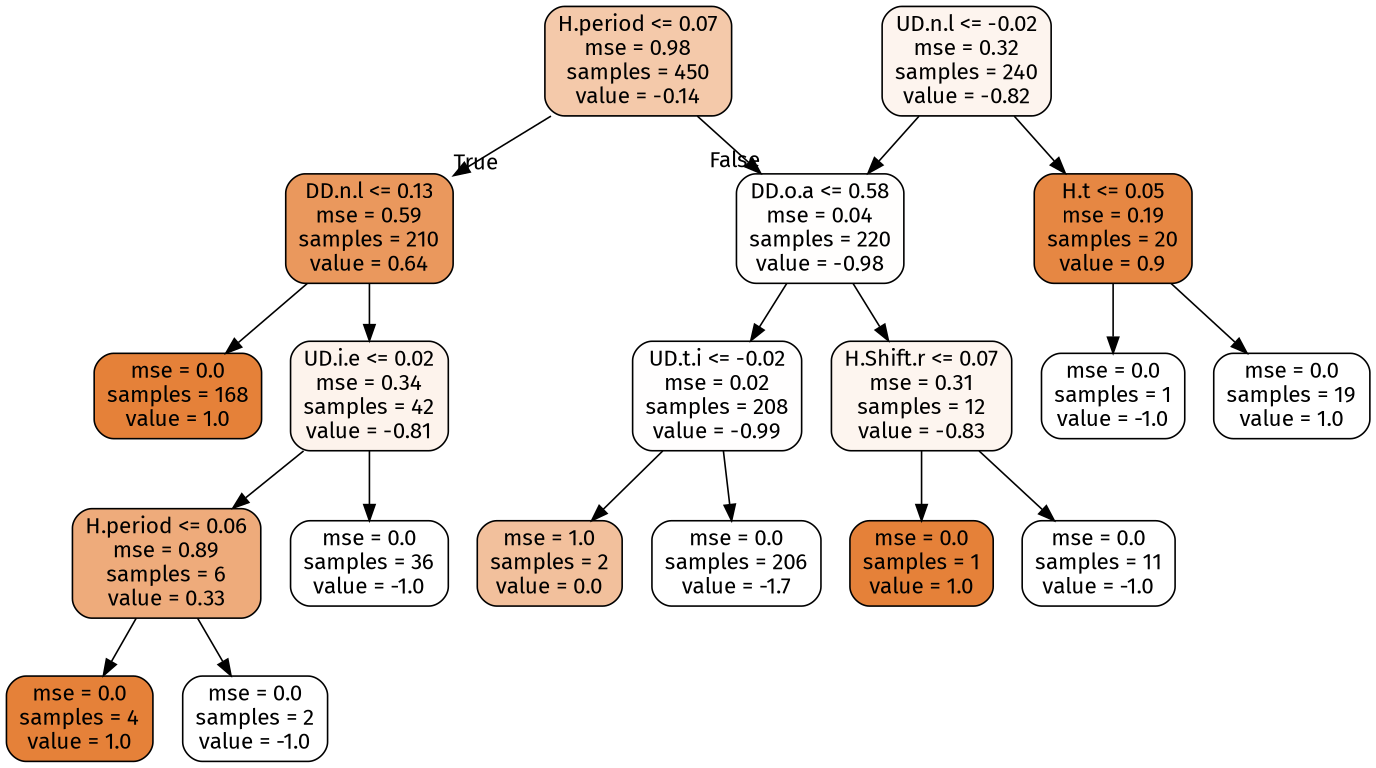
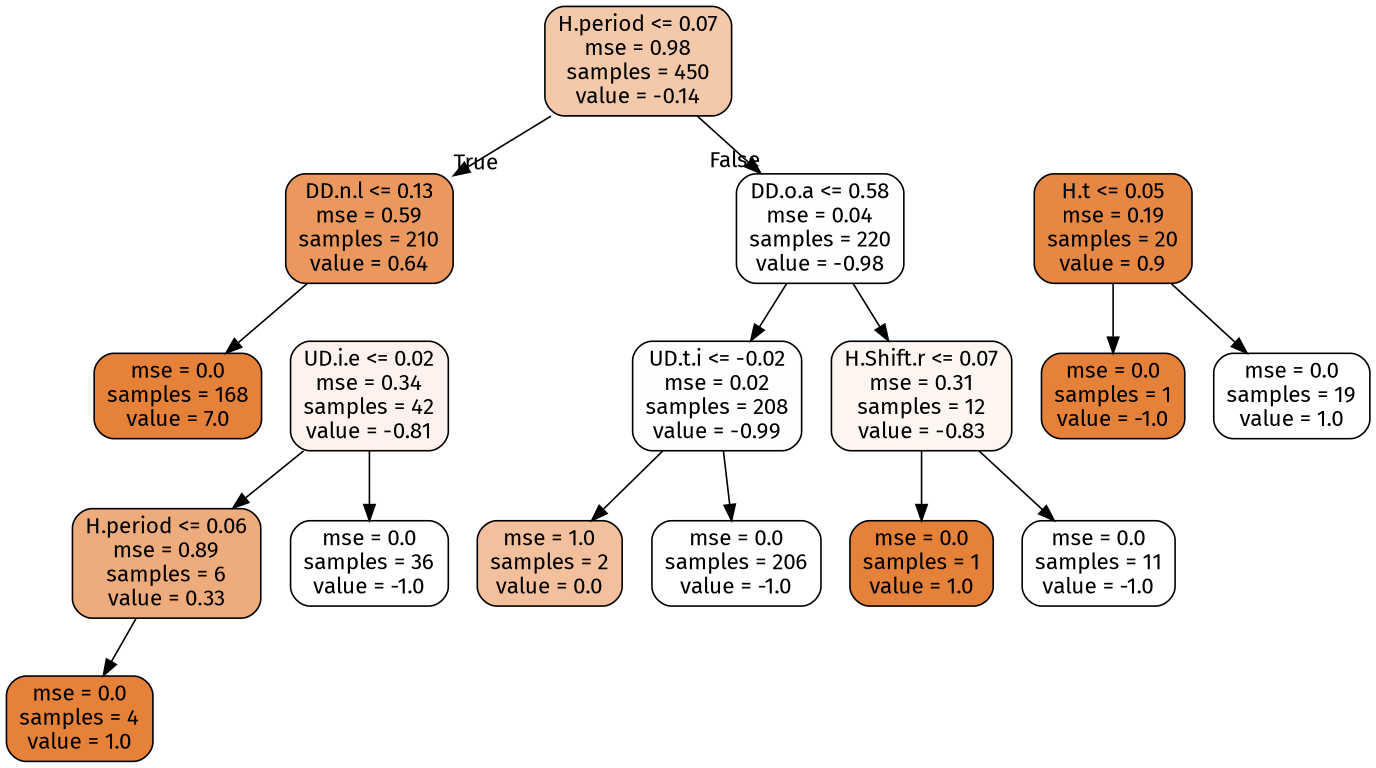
(967, 61) -> none
(369, 304) -> none
(178, 396) -> (178, 396)
(1113, 396) -> (1113, 396)
(736, 563) -> (736, 563)
(255, 719) -> none
